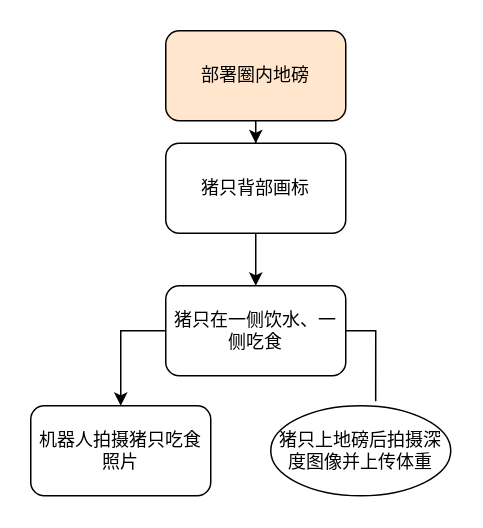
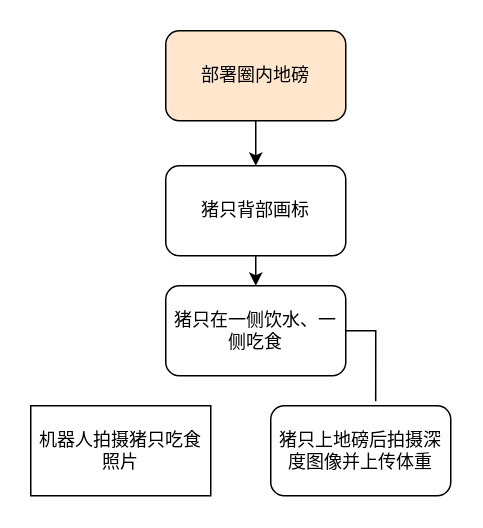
(256, 188) -> (256, 211)
(121, 341) -> none
(121, 451) -> (121, 451)
(361, 451) -> (361, 451)
